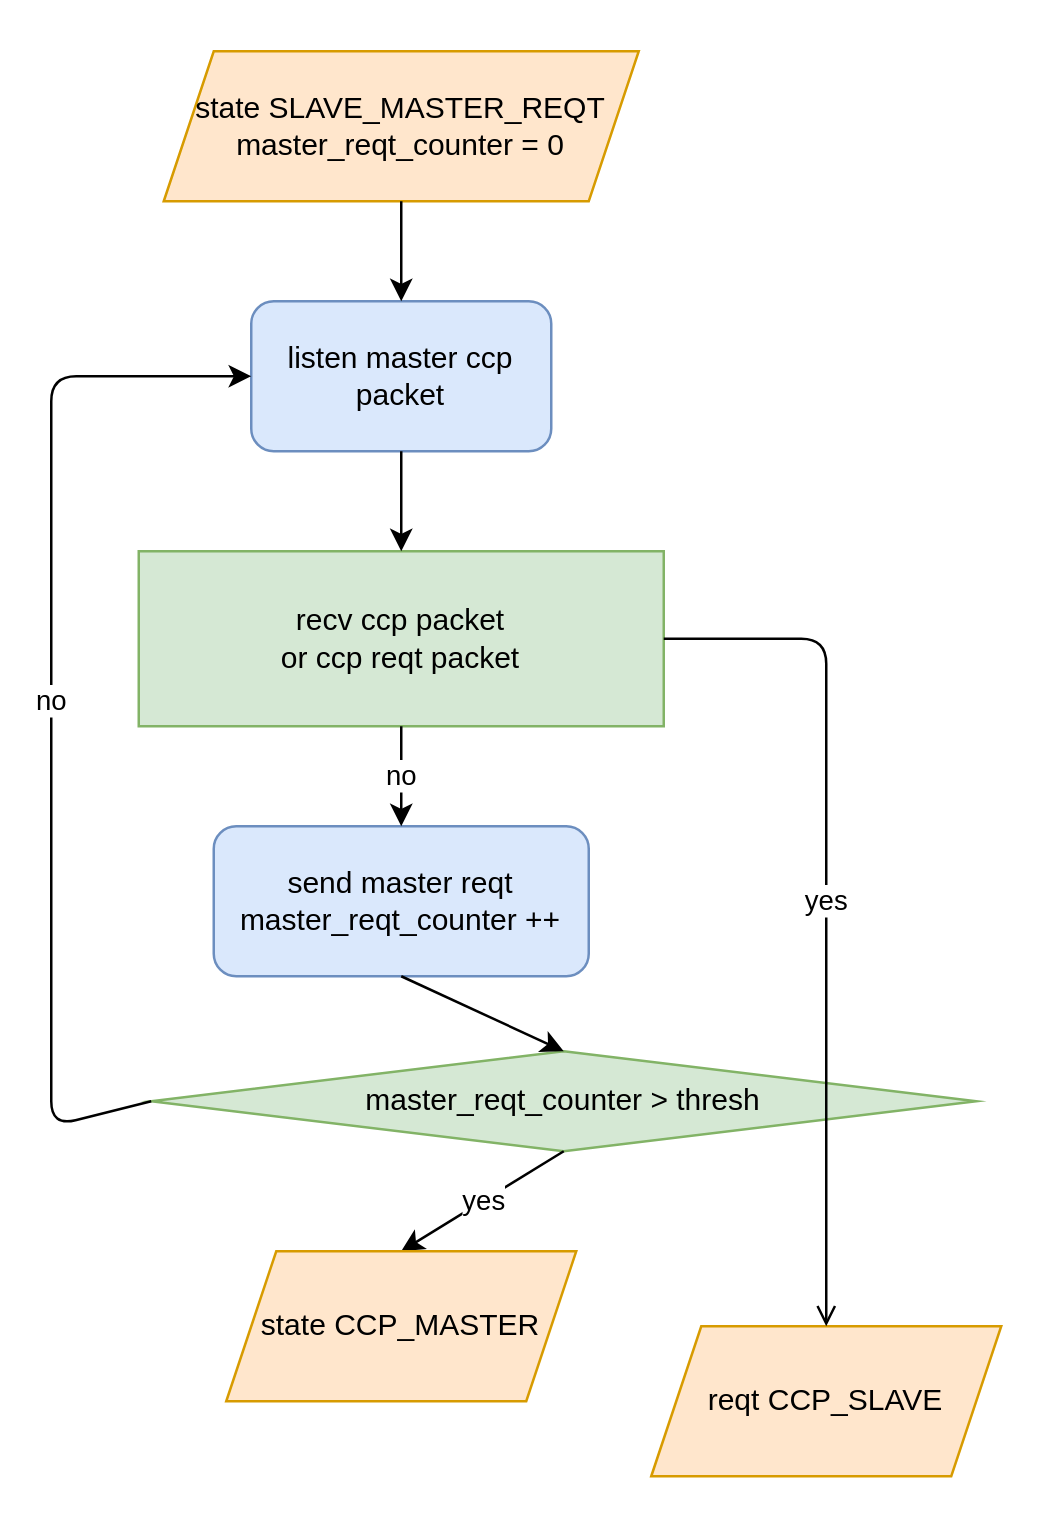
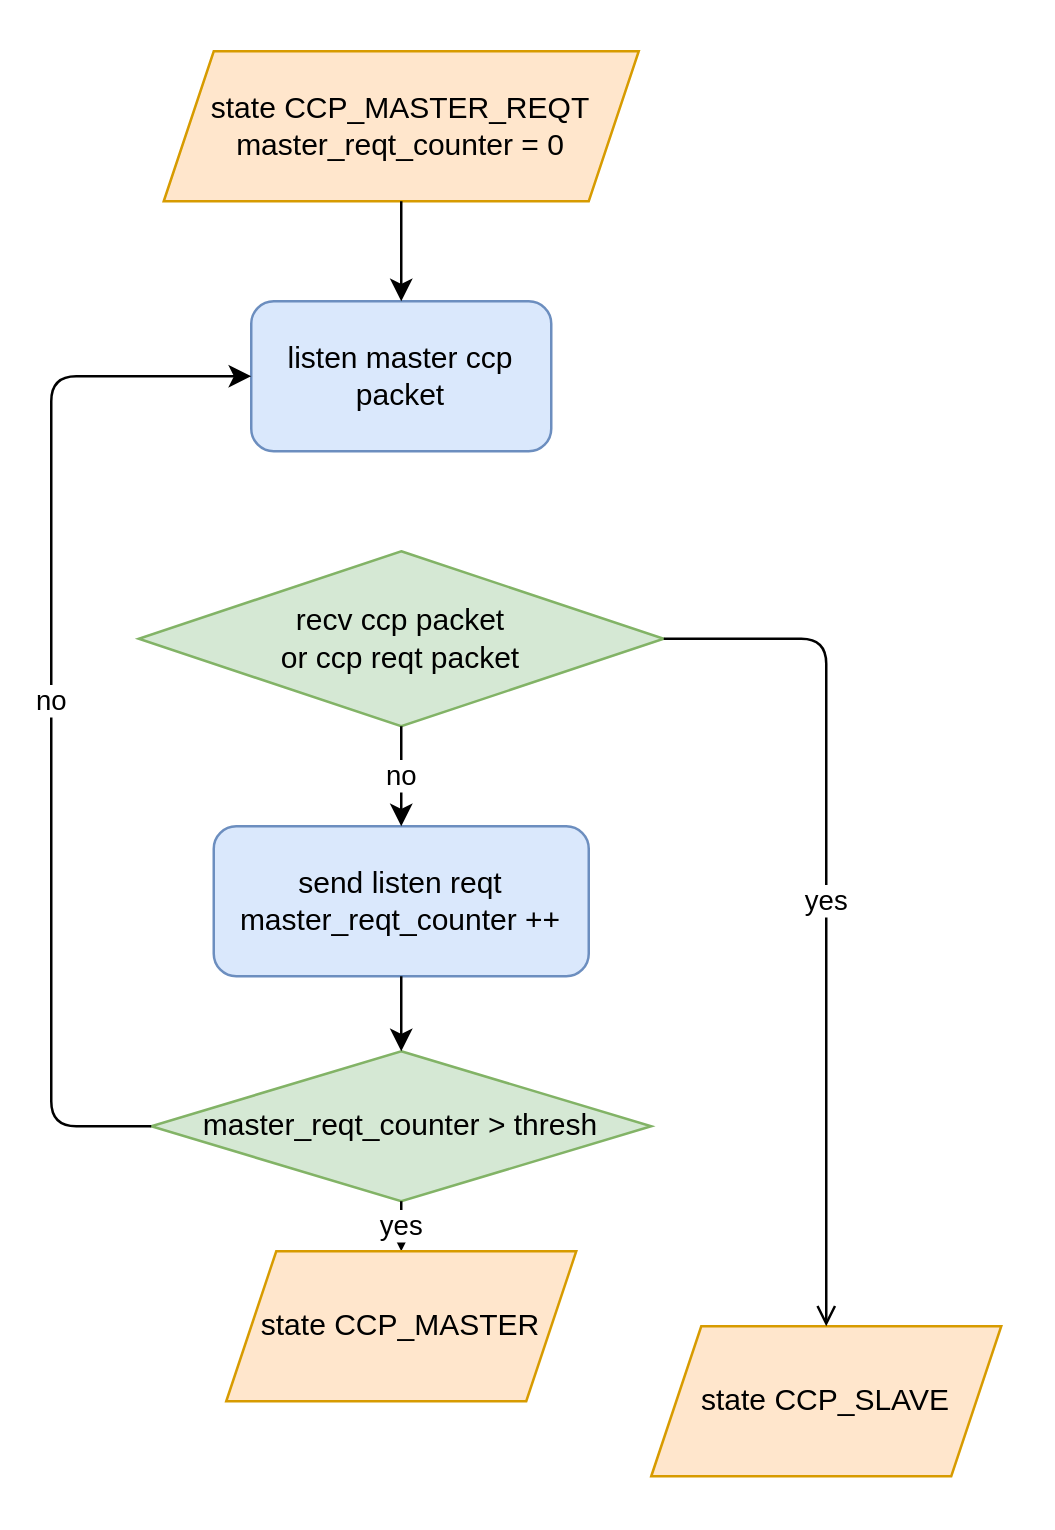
(401, 126) -> (401, 126)
(401, 493) -> none
(401, 639) -> (401, 639)
(401, 901) -> (401, 901)
(564, 1101) -> (401, 1126)
(826, 1401) -> (826, 1401)
